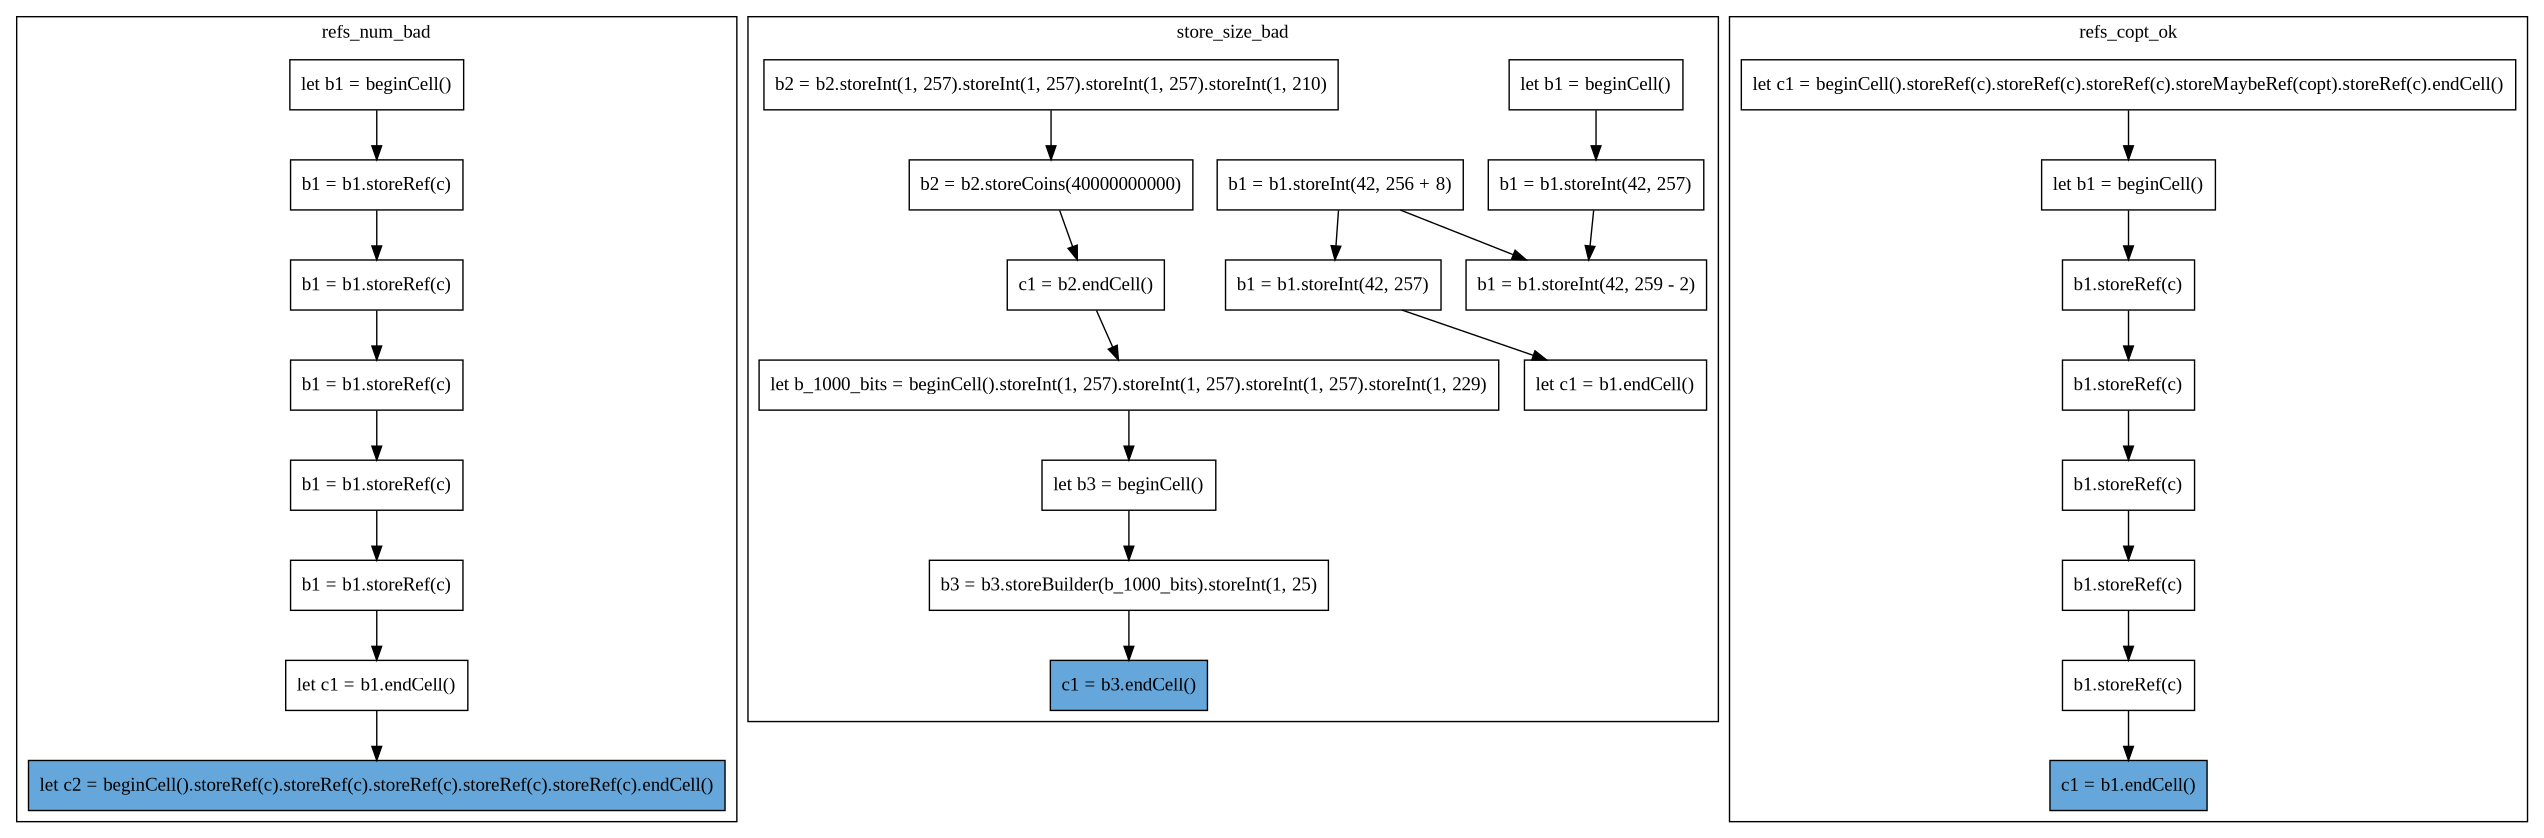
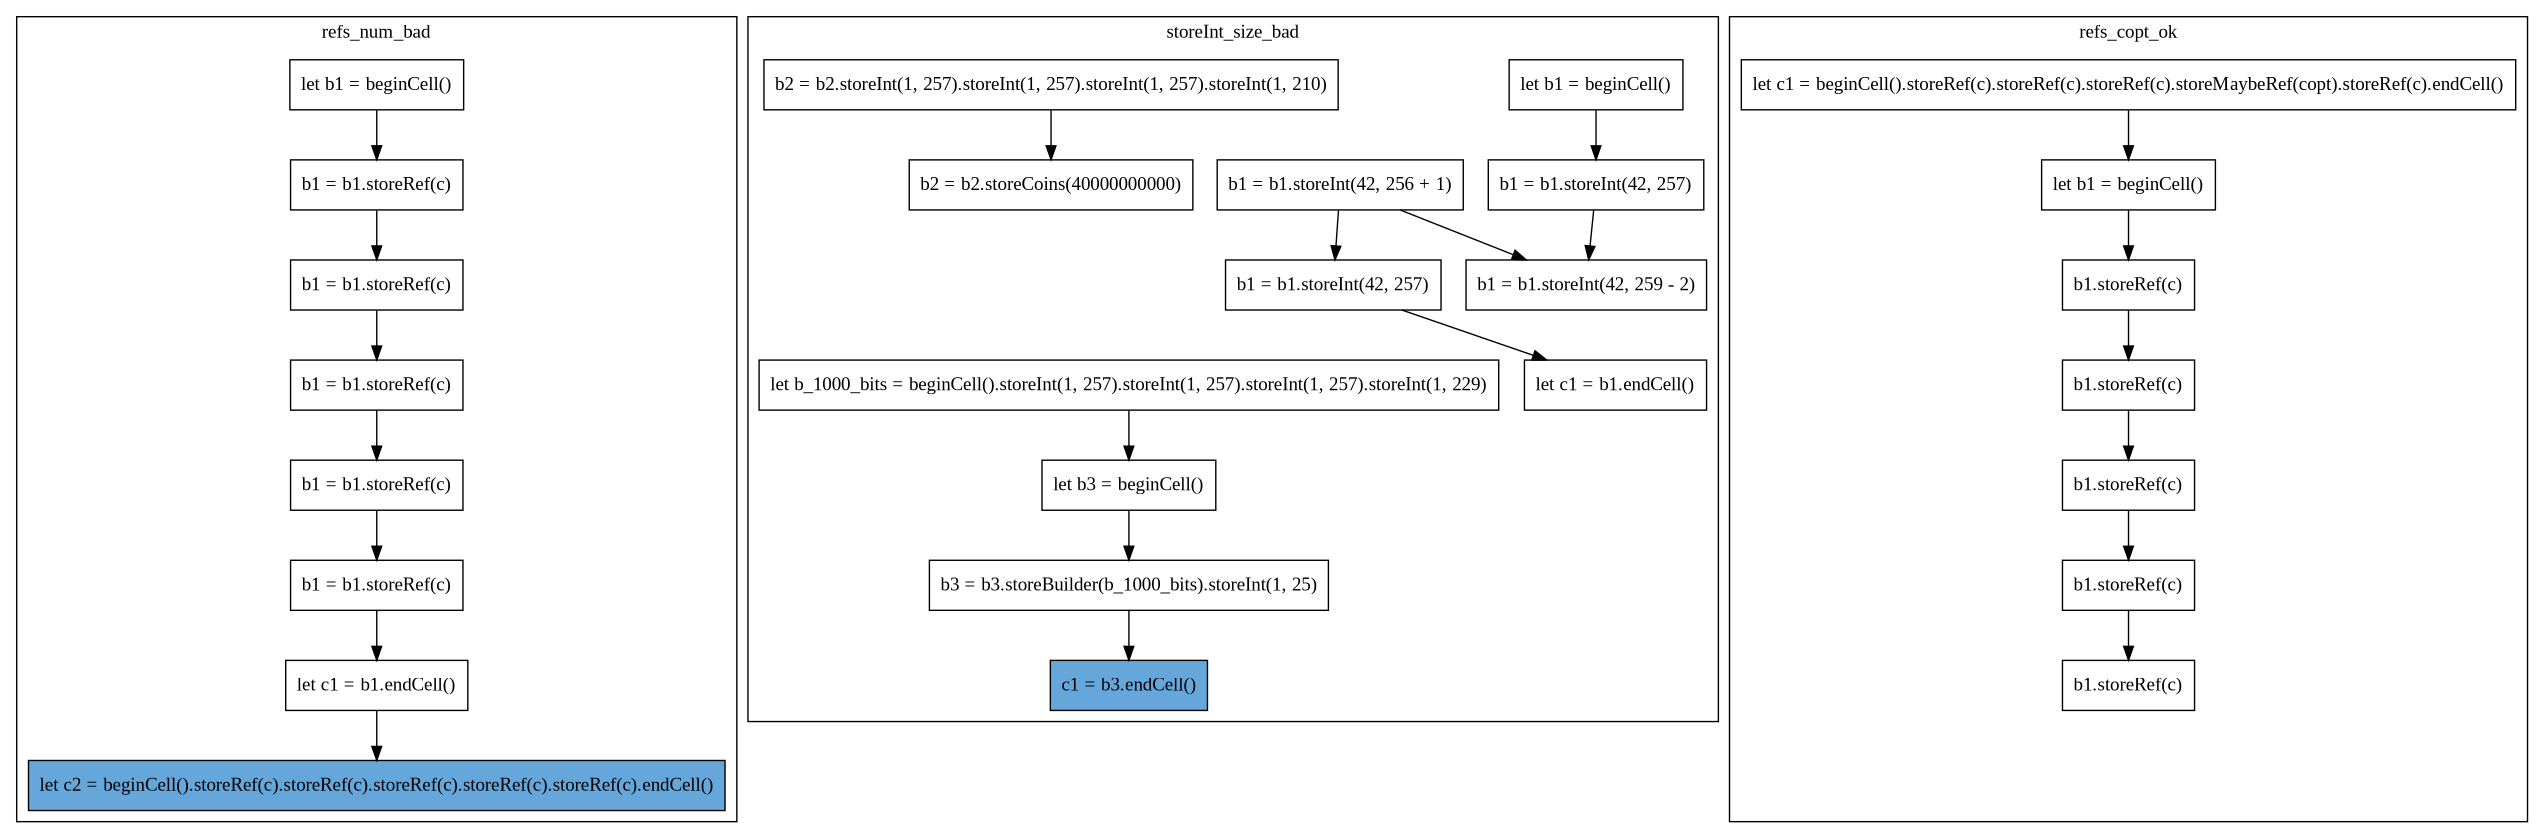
(1233, 33) -> (1233, 33)
(1340, 185) -> (1340, 185)
(1086, 285) -> none
(2129, 786) -> none
